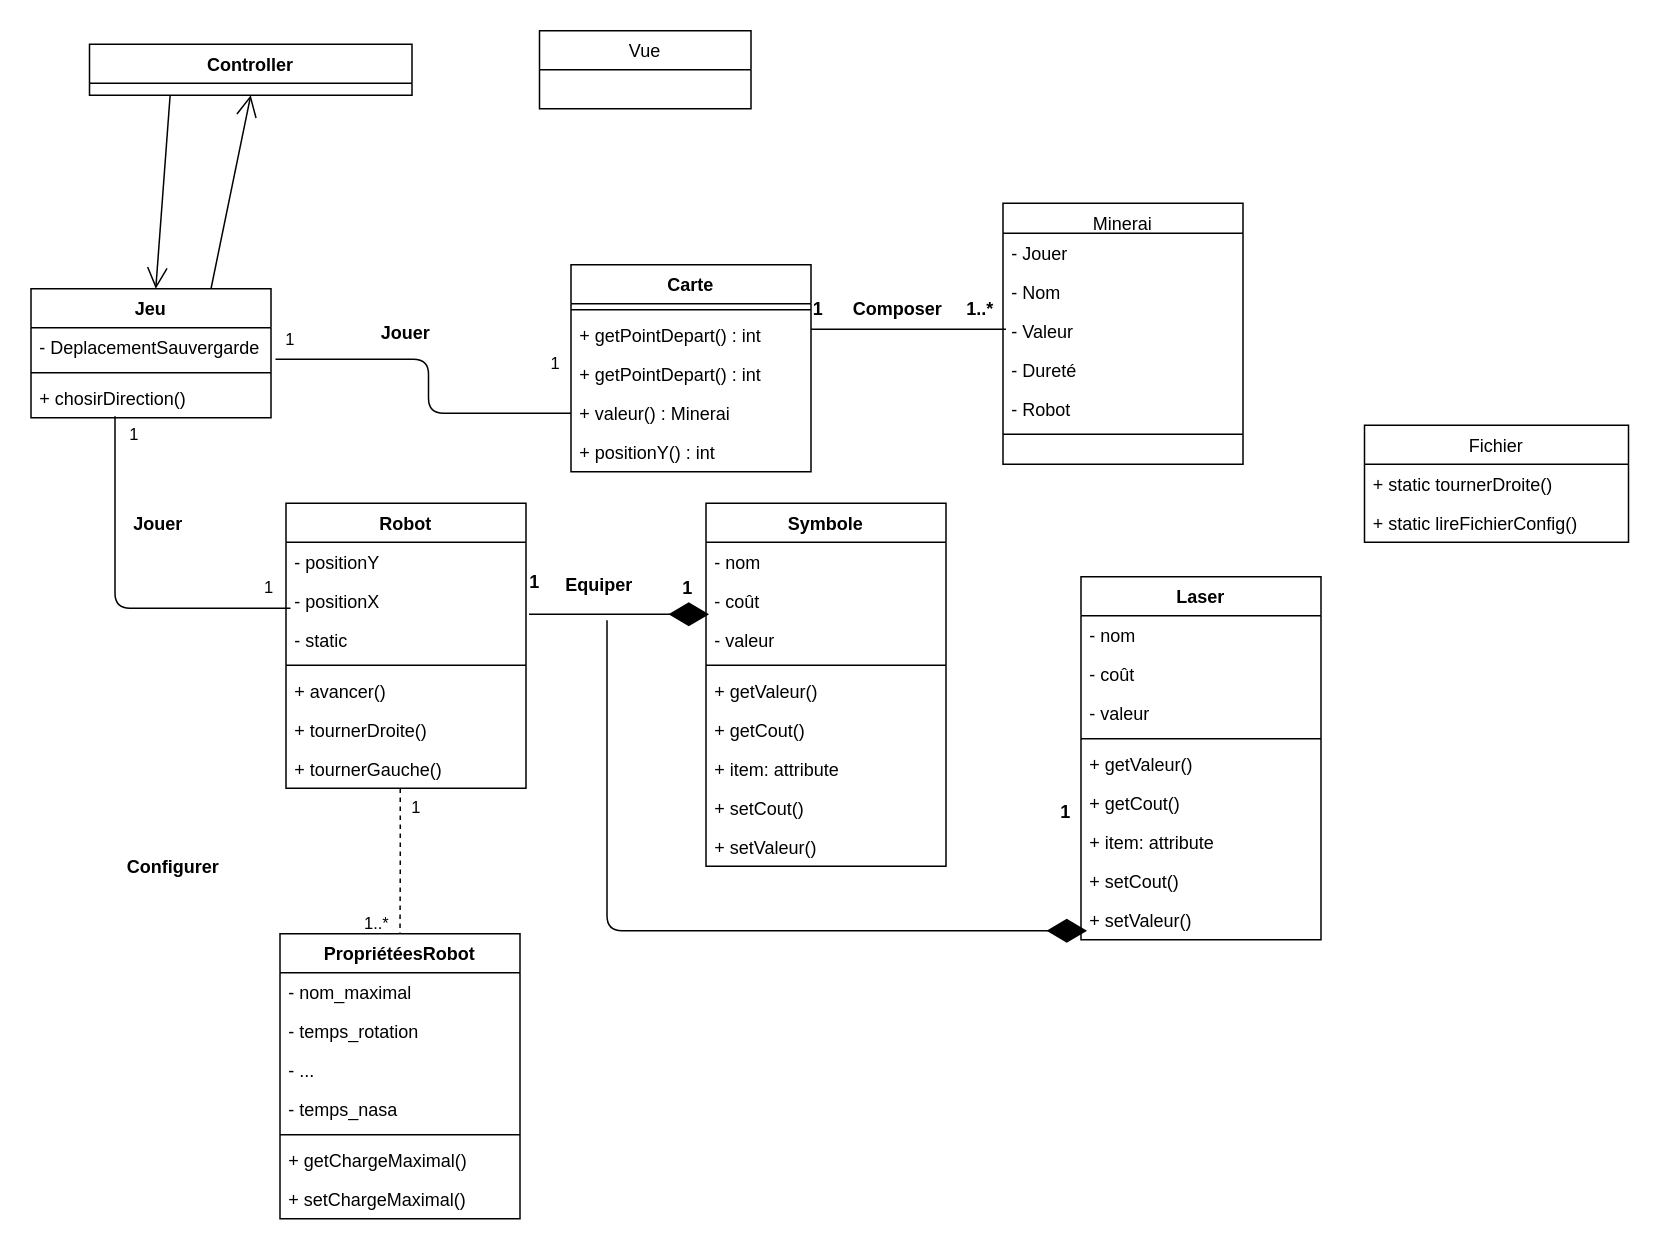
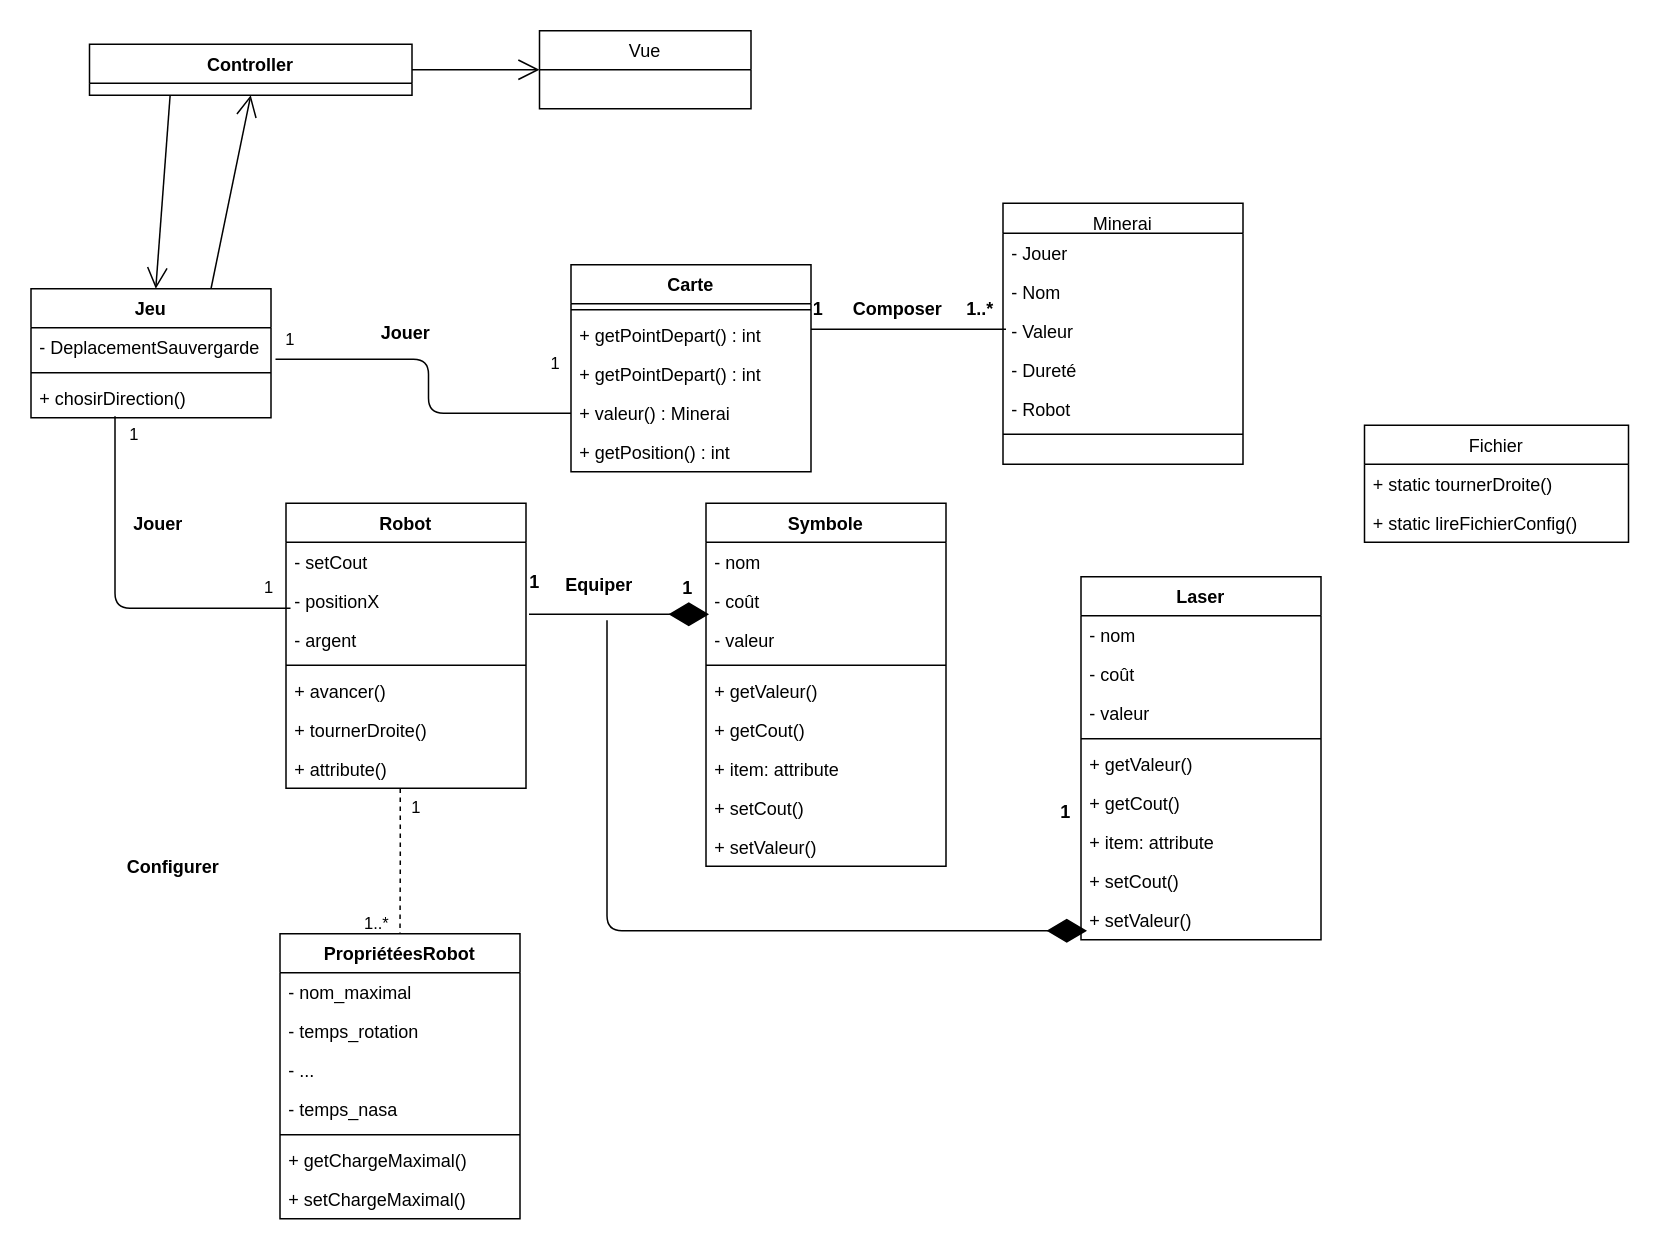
none -> (474, 70)
(658, 453) -> (668, 453)
(342, 563) -> (337, 563)
(330, 641) -> (332, 641)
(377, 770) -> (355, 770)
